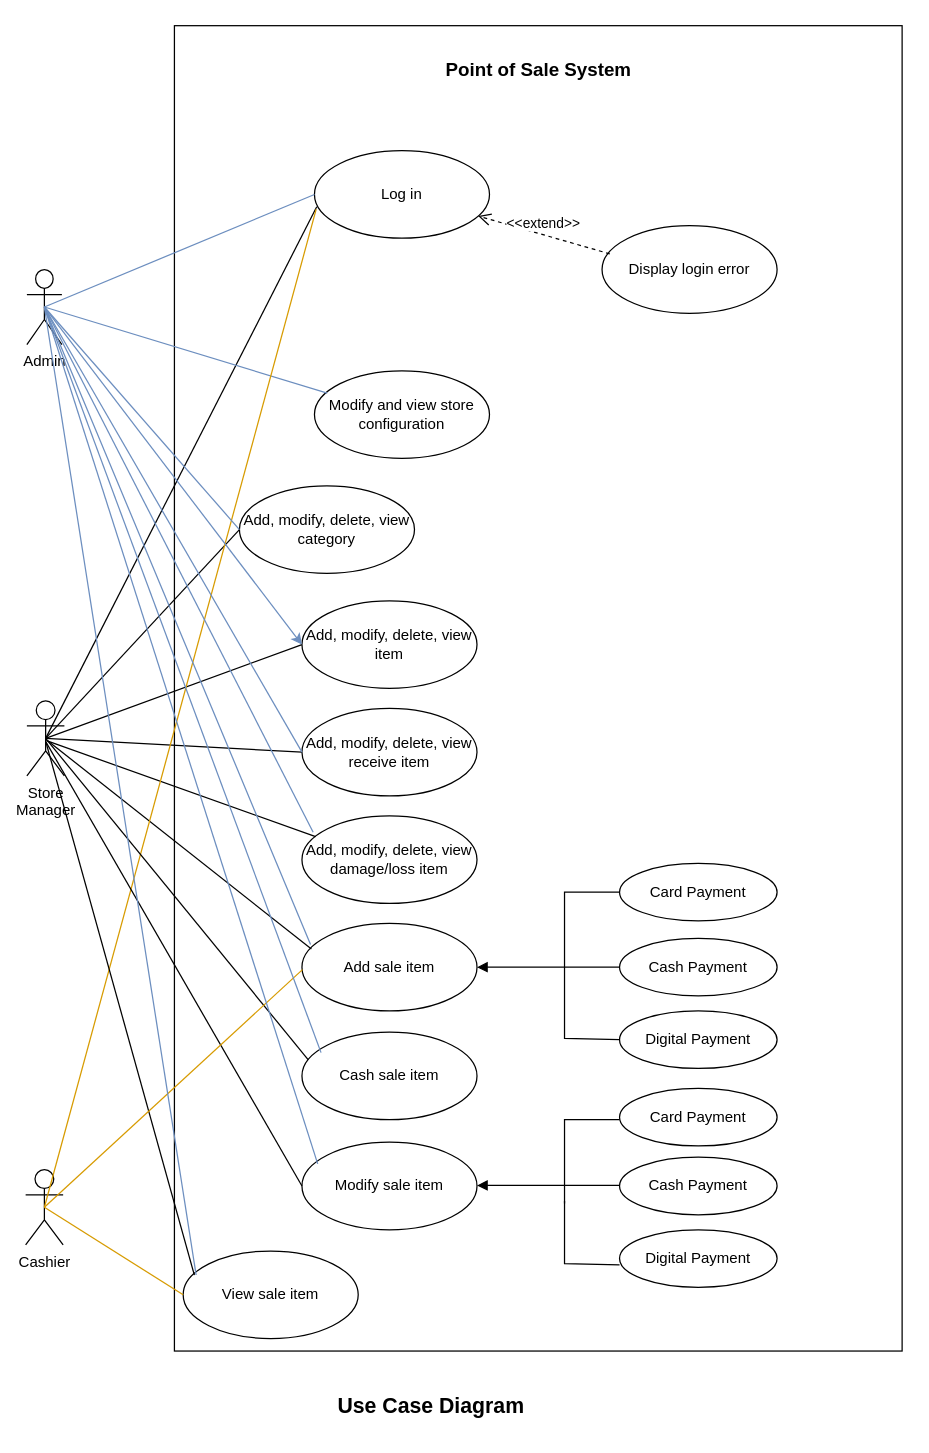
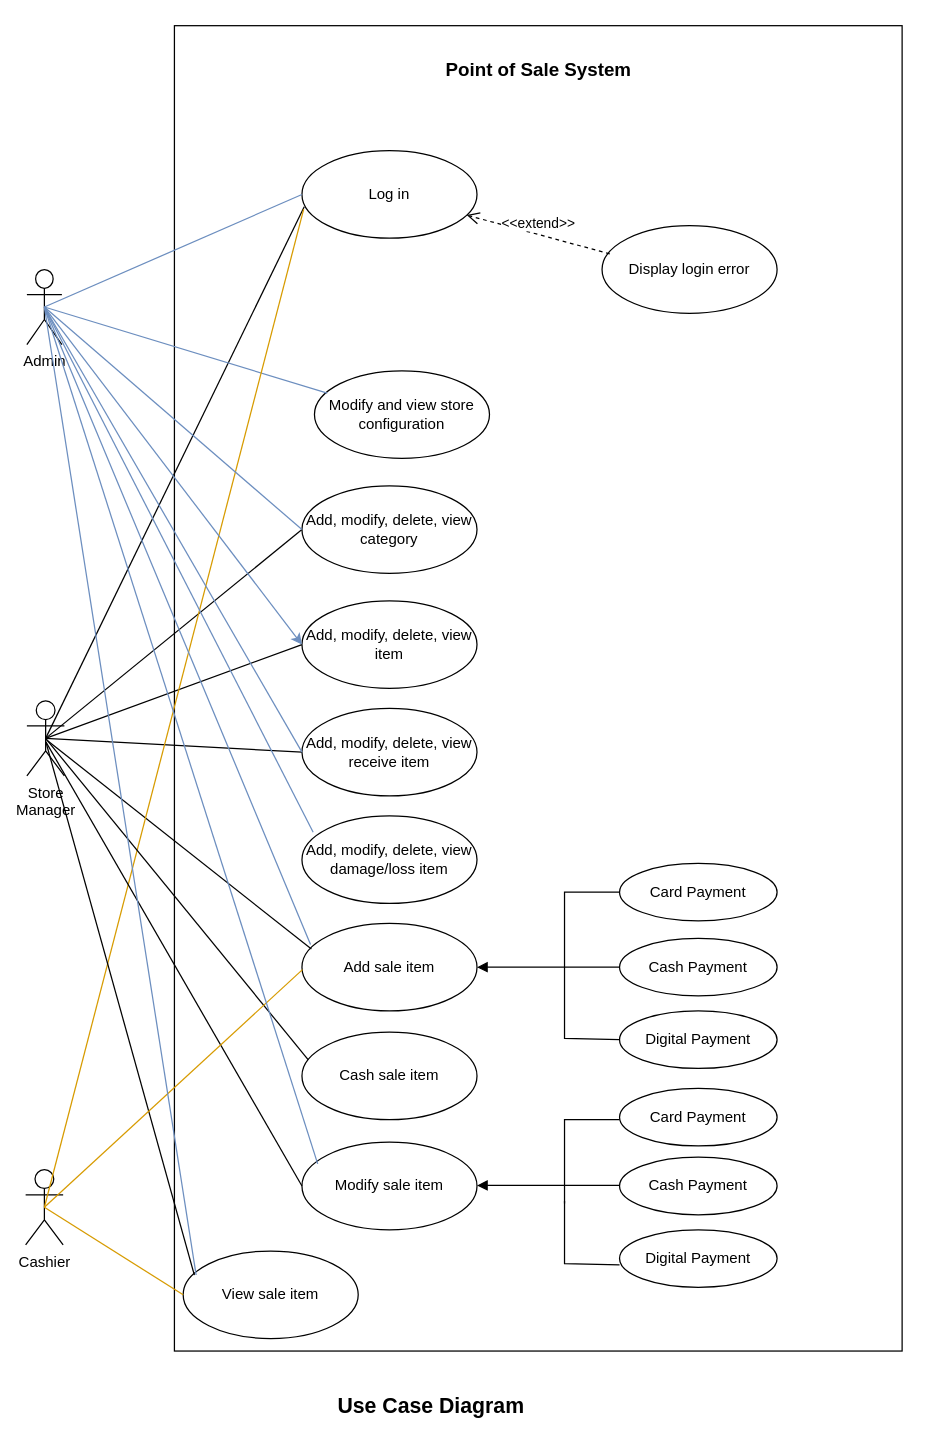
(402, 194) -> (389, 194)
(327, 529) -> (389, 529)
(184, 790) -> none
(228, 801) -> none
